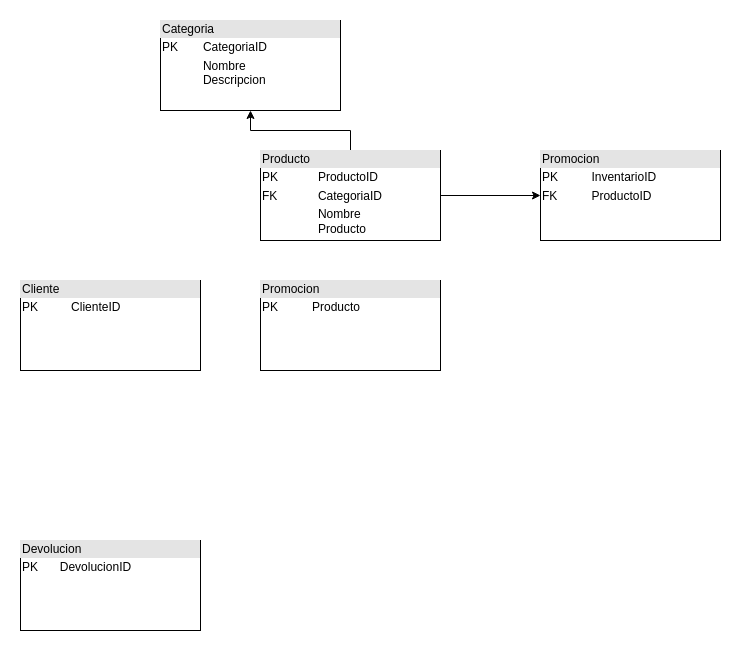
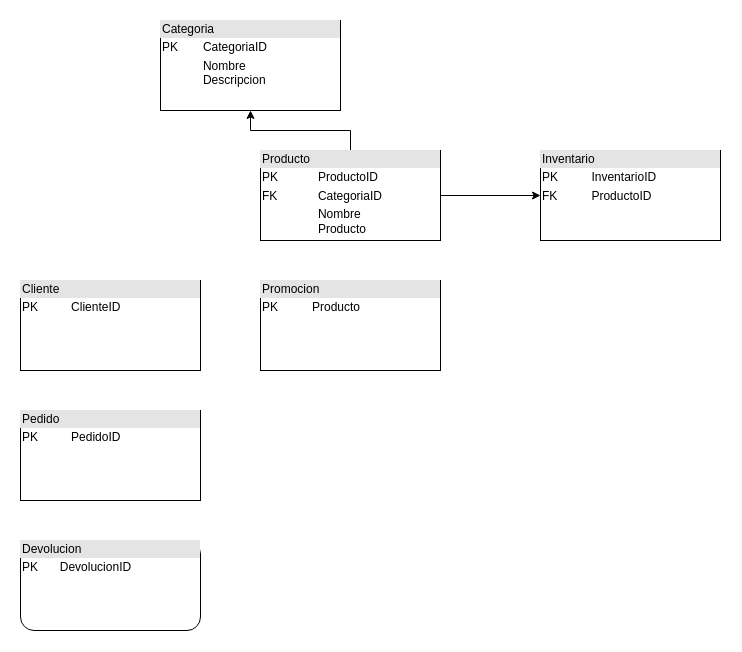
(588, 172) -> (588, 172)
none -> (111, 456)
(111, 586) -> (111, 586)
